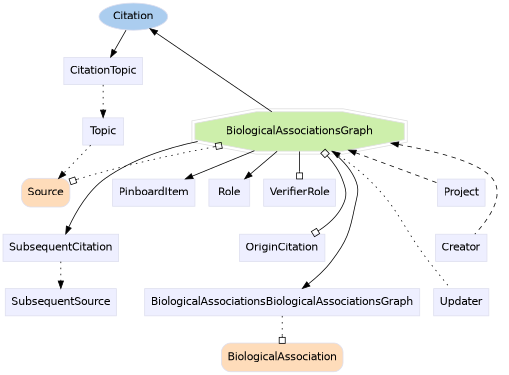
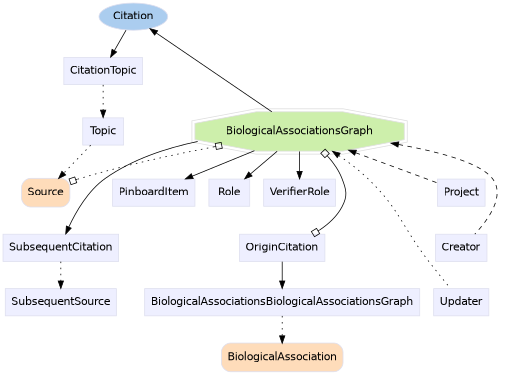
(300, 161) -> (300, 161)
(352, 220) -> (282, 271)
(282, 326) -> (282, 326)
